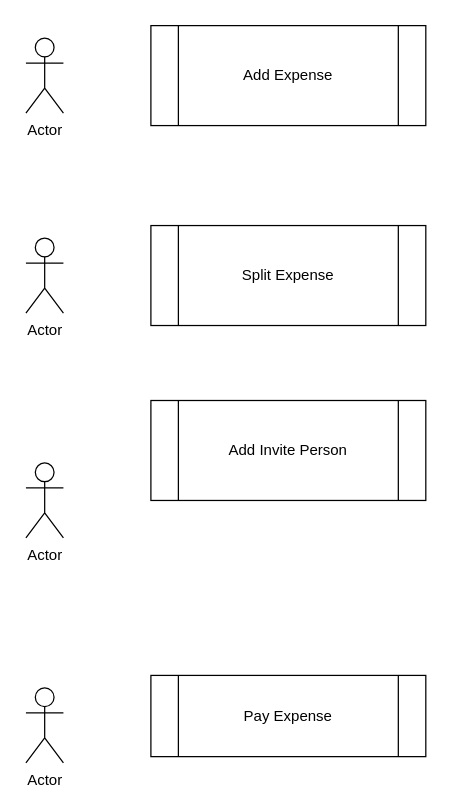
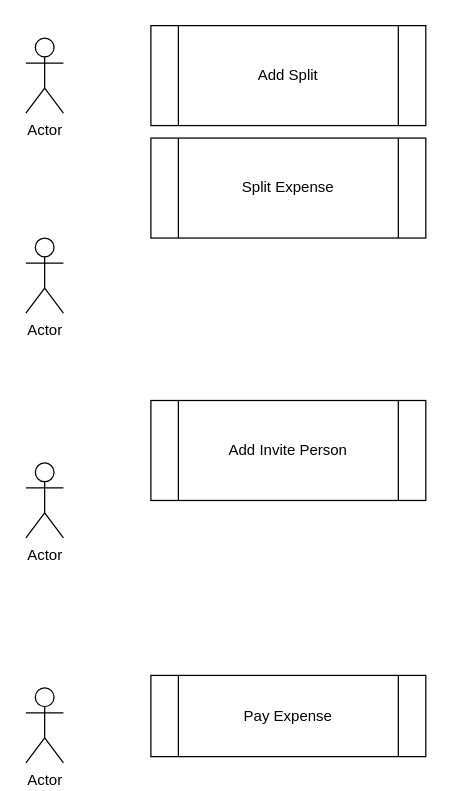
(288, 76) -> (288, 76)
(288, 276) -> (288, 188)
